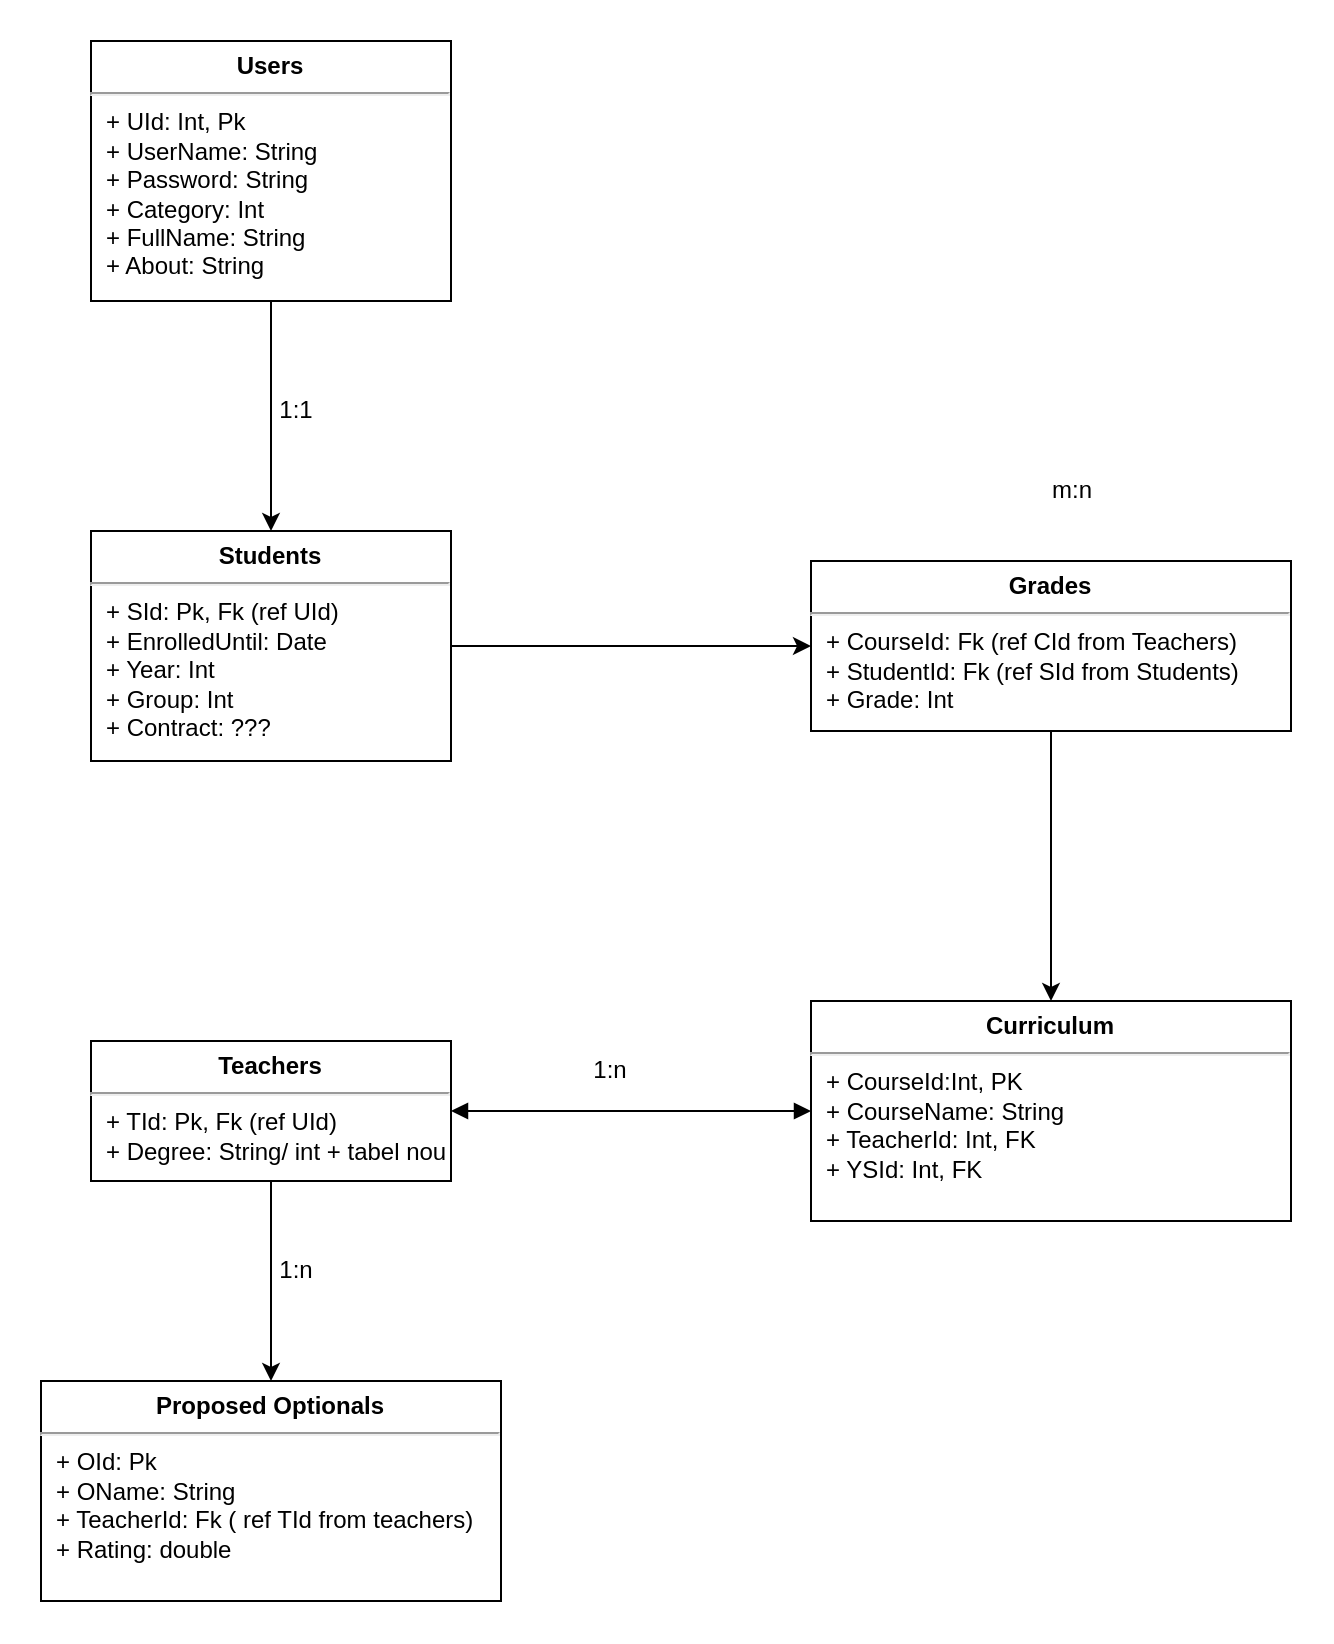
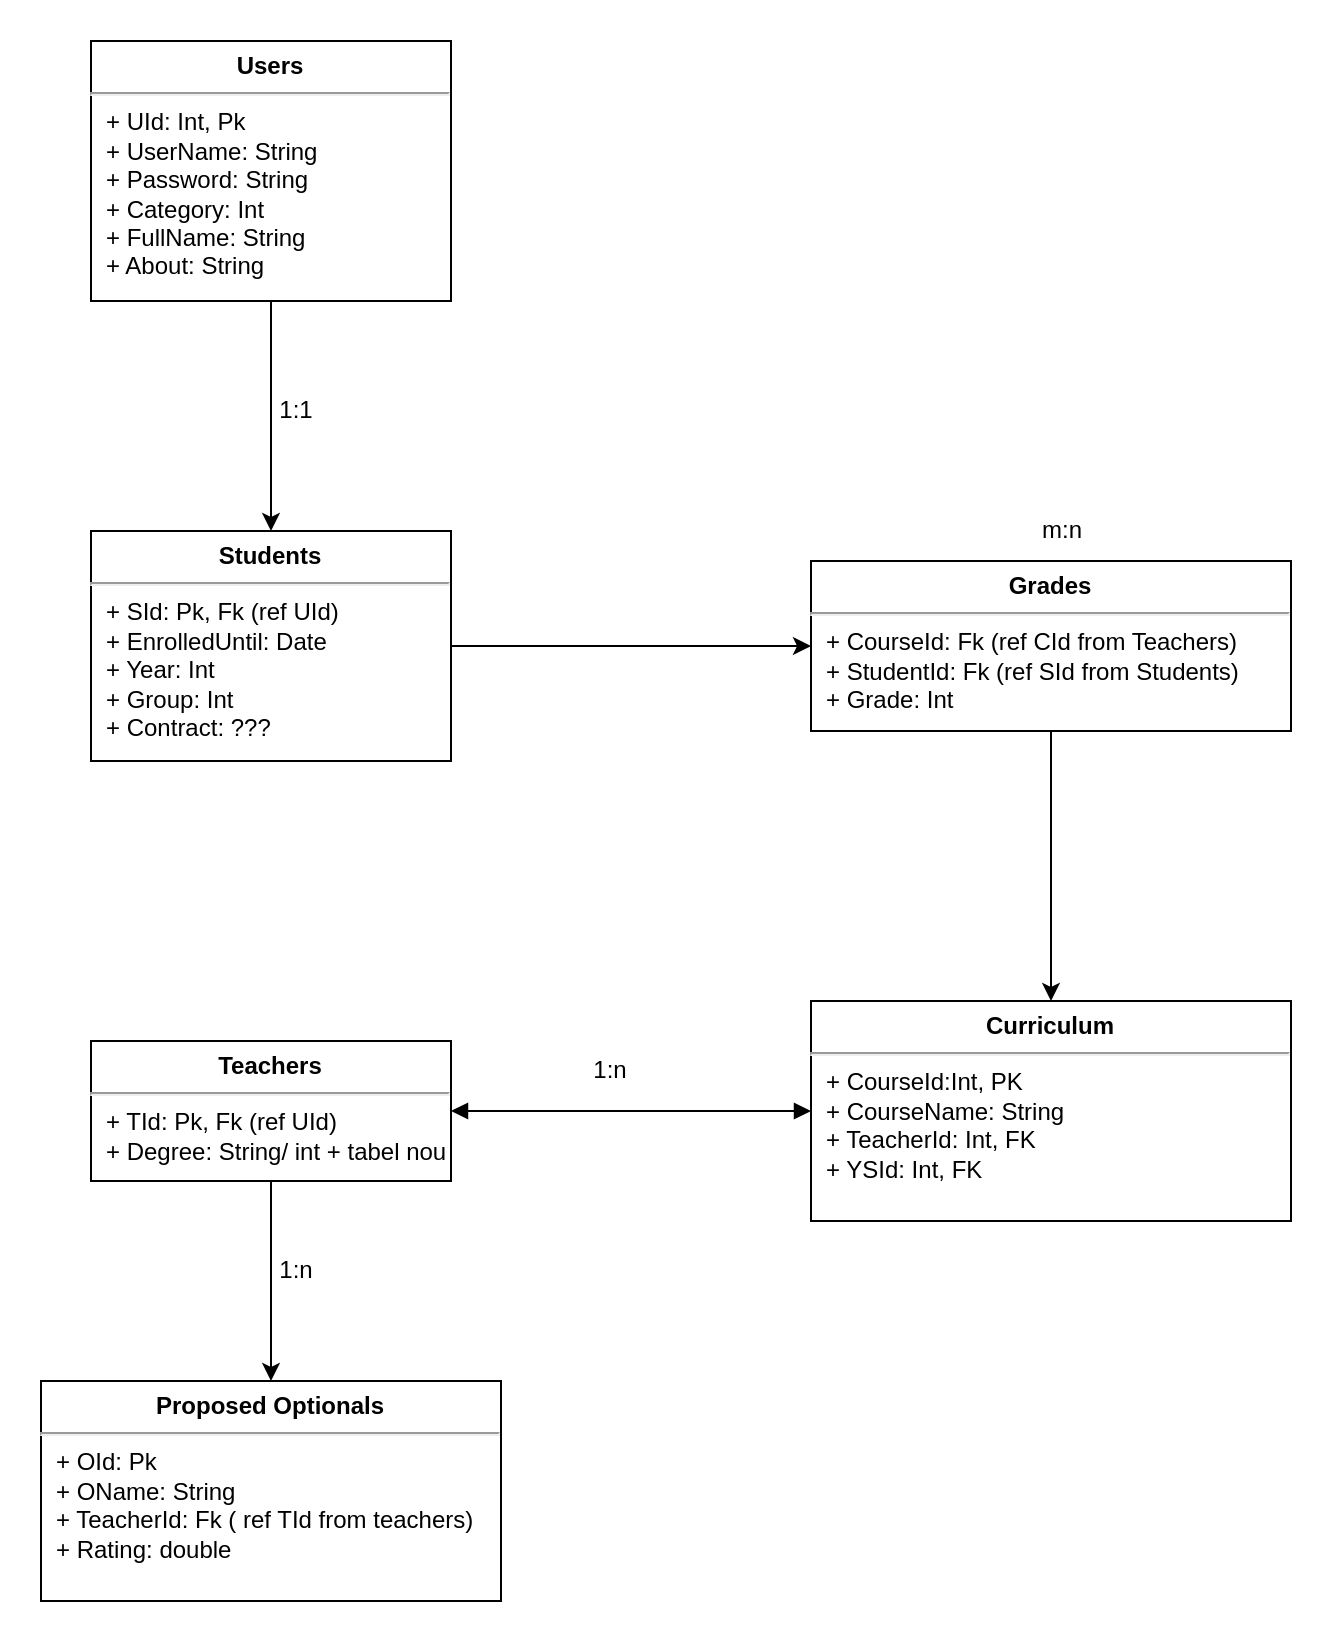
(1073, 491) -> (1063, 531)
